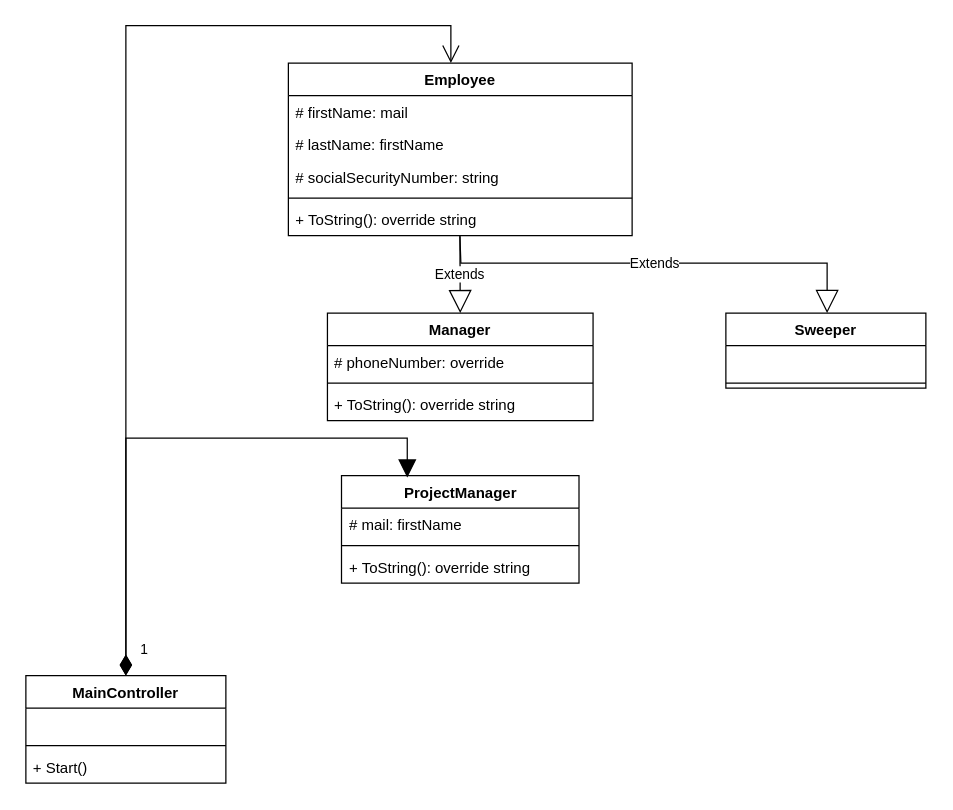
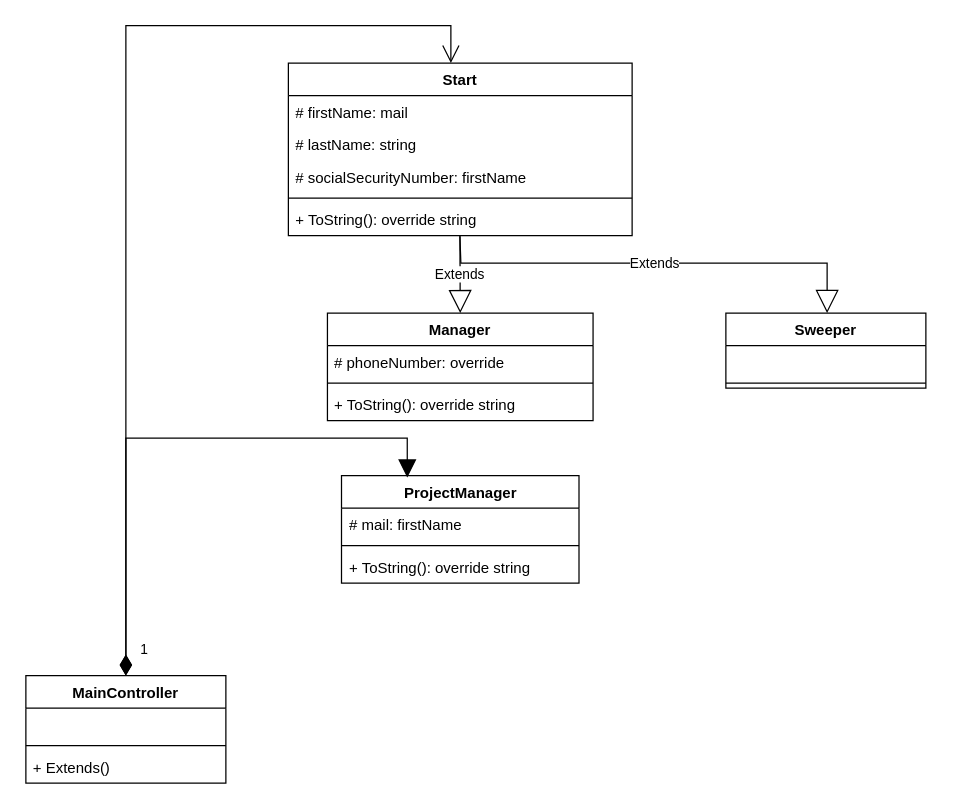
(460, 81) -> (460, 81)
(374, 146) -> (361, 146)
(408, 178) -> (421, 178)
(69, 768) -> (77, 768)
